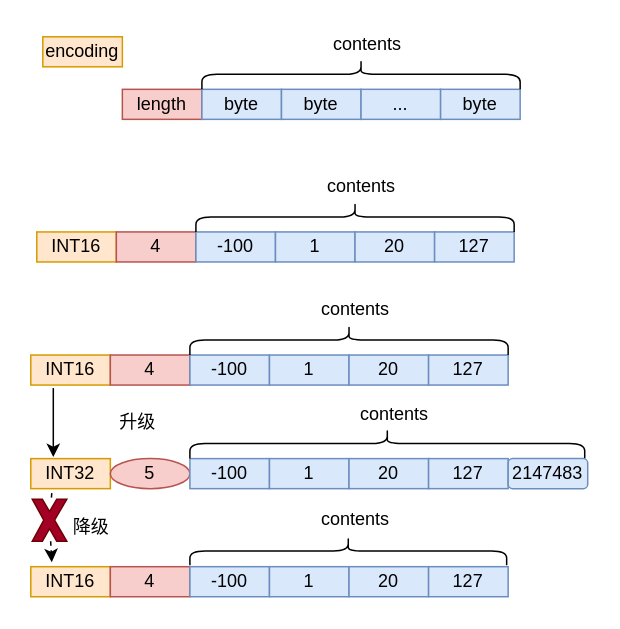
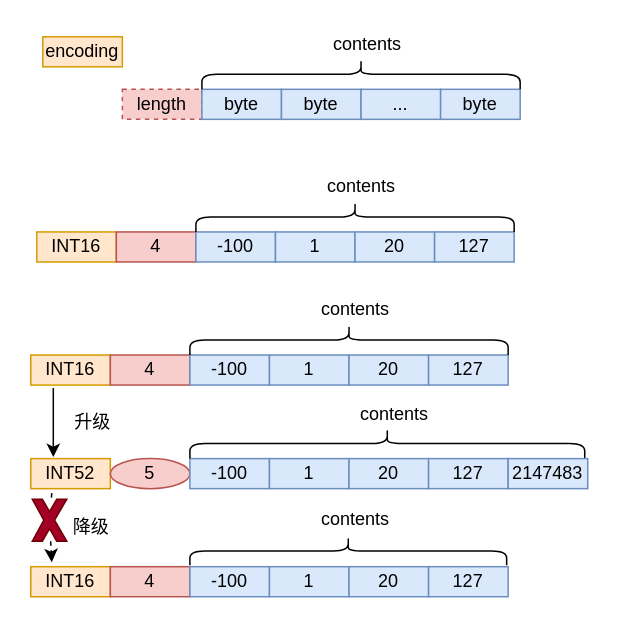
(162, 104) -> (162, 104)
(137, 422) -> (92, 422)
(71, 473) -> (71, 473)
(548, 473) -> (548, 473)
